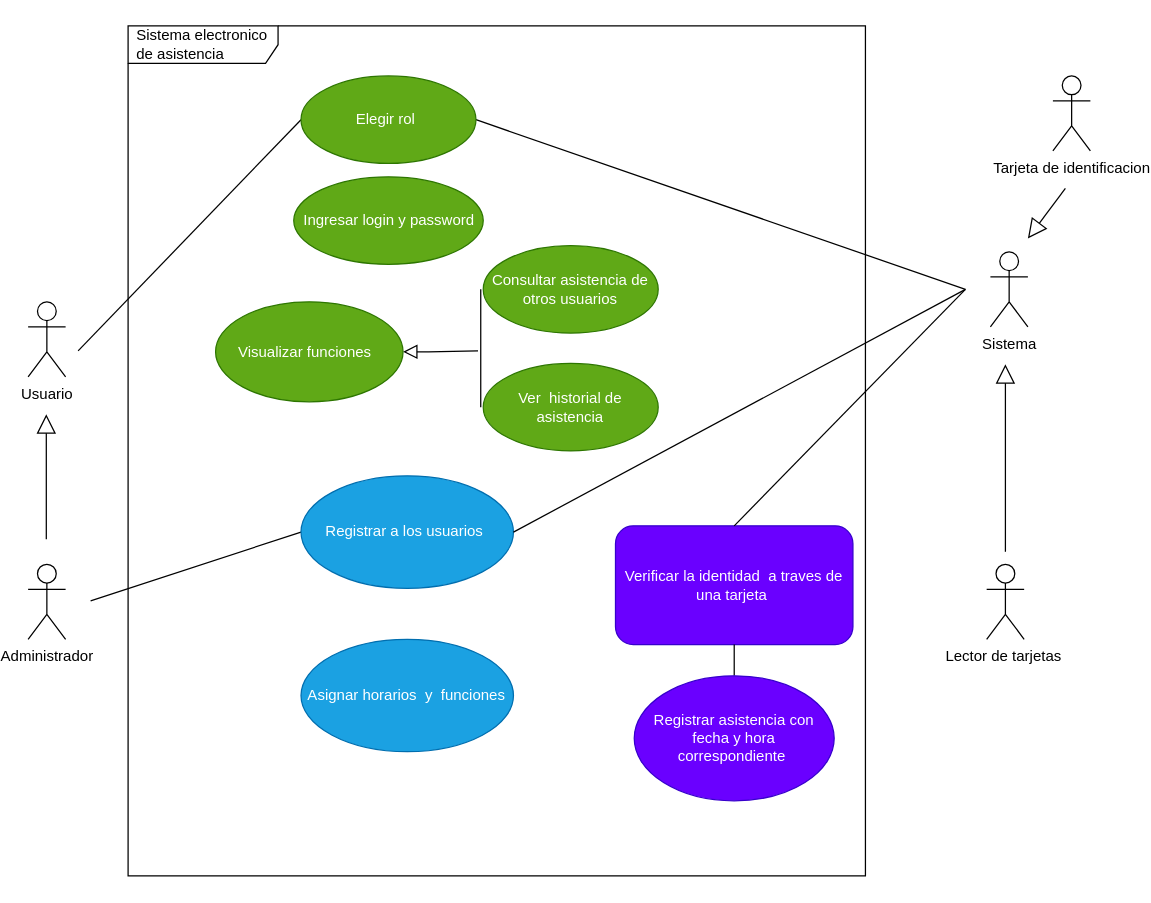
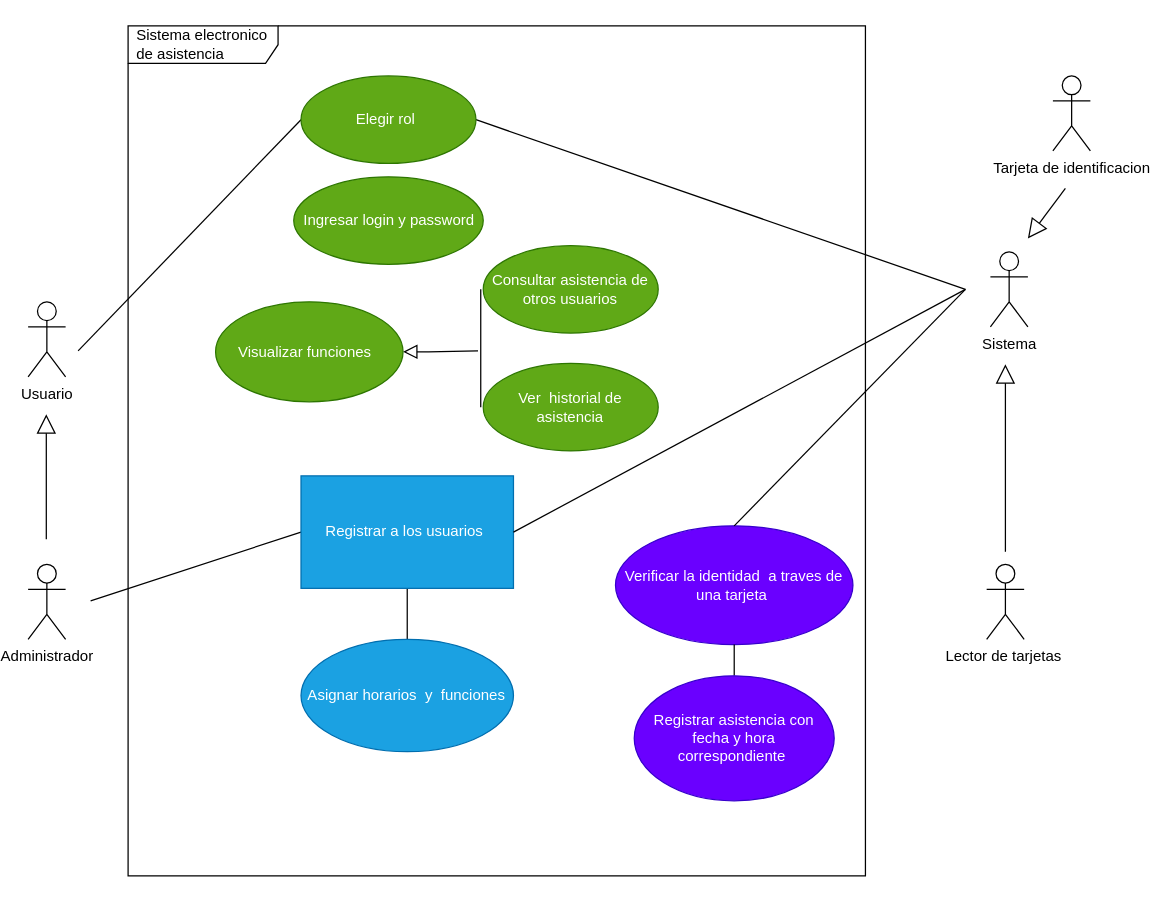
(407, 532) -> (407, 532)
(734, 585) -> (734, 585)
none -> (407, 614)
